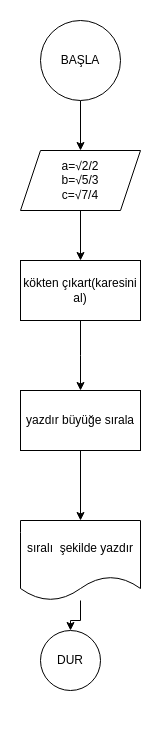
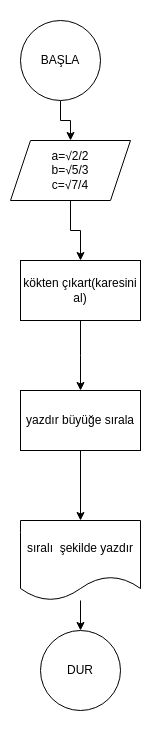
(81, 61) -> (61, 61)
(81, 181) -> (71, 171)
(71, 661) -> (81, 671)
